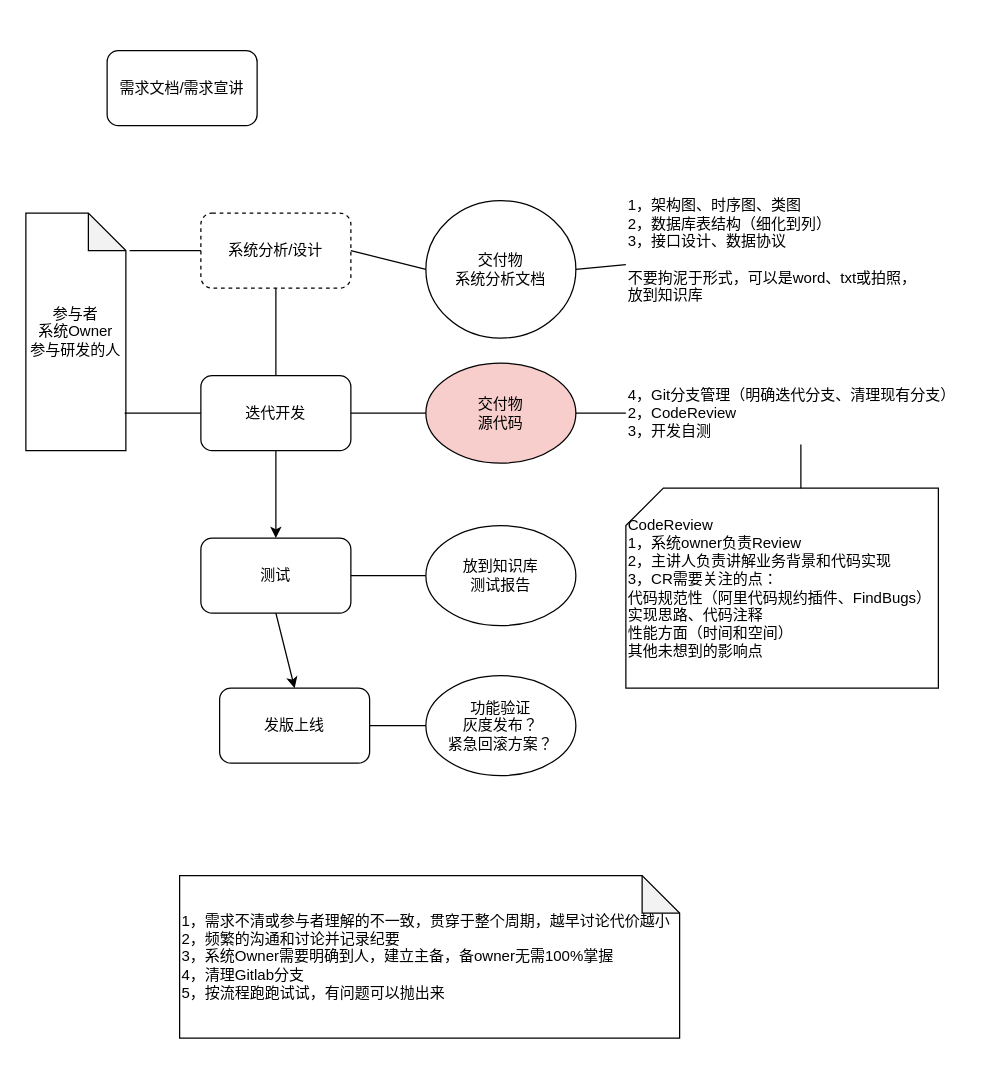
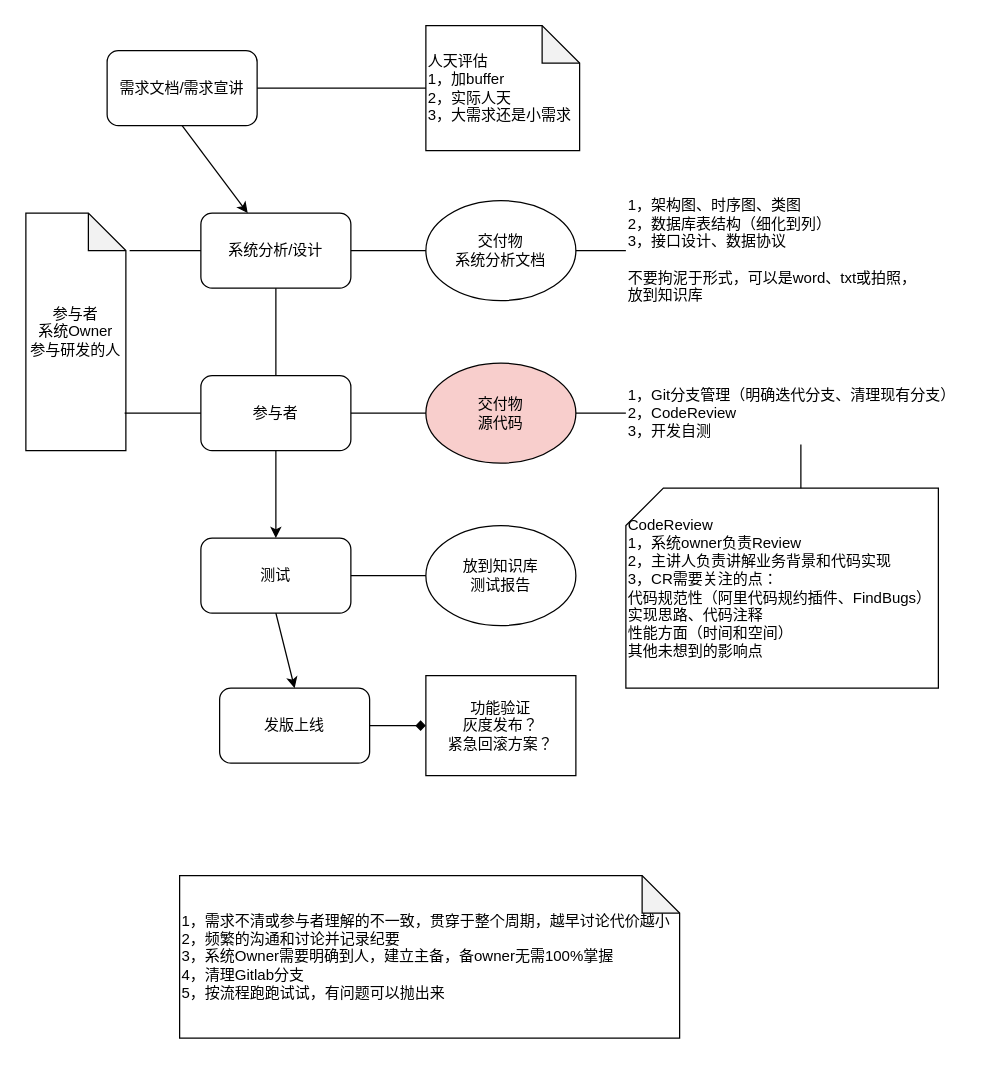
none -> (341, 88)
none -> (503, 88)
none -> (212, 166)
(276, 251) -> (276, 251)
(501, 269) -> (501, 251)
(276, 413) -> (276, 413)
(793, 413) -> (793, 413)
(420, 726) -> (415, 726)
(501, 726) -> (501, 726)
